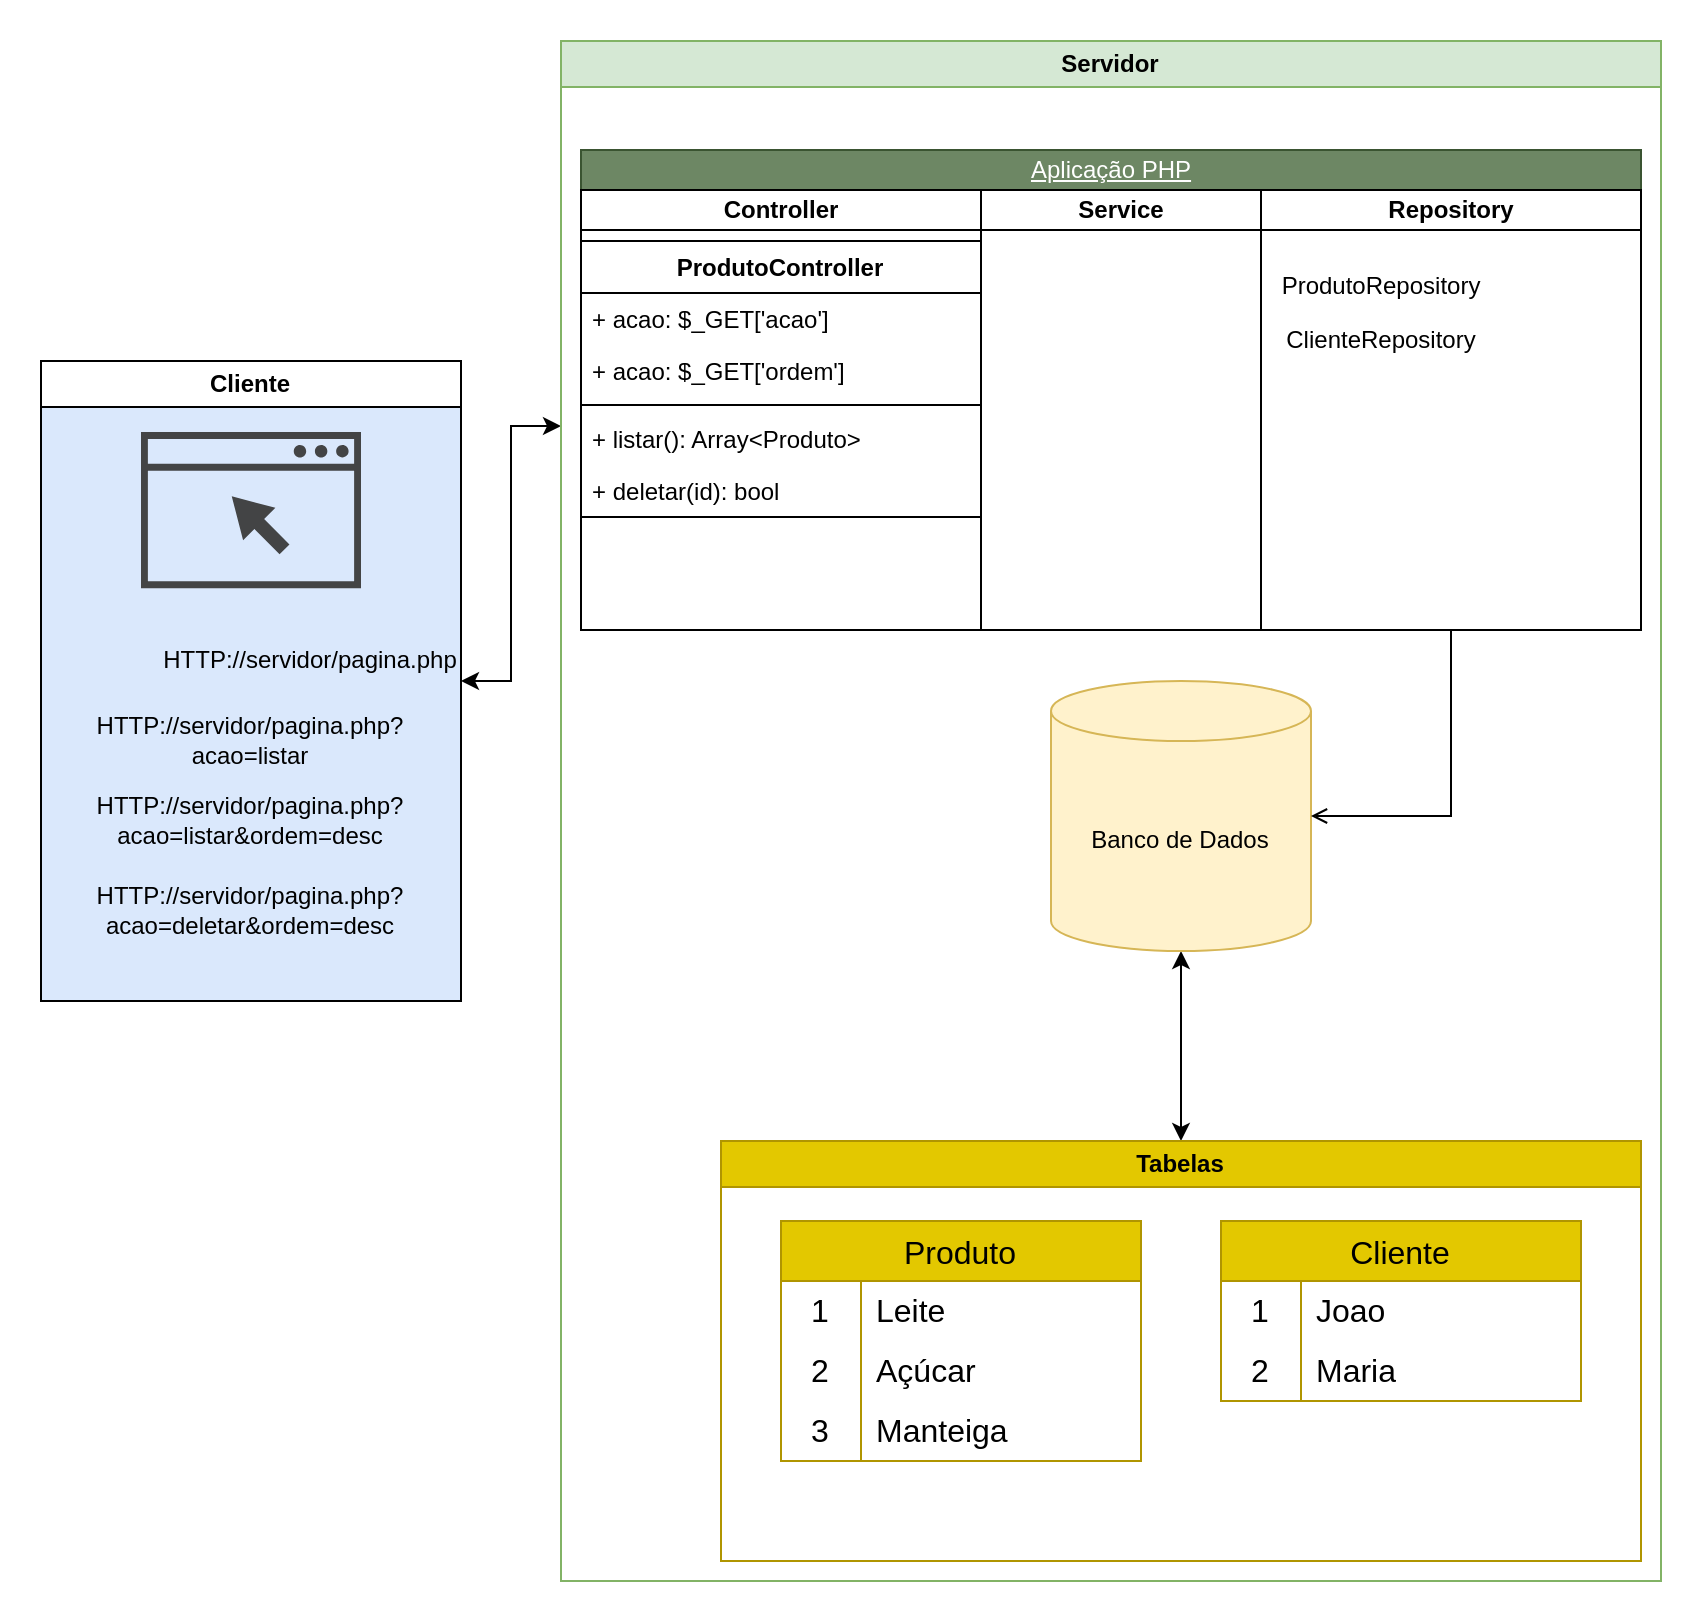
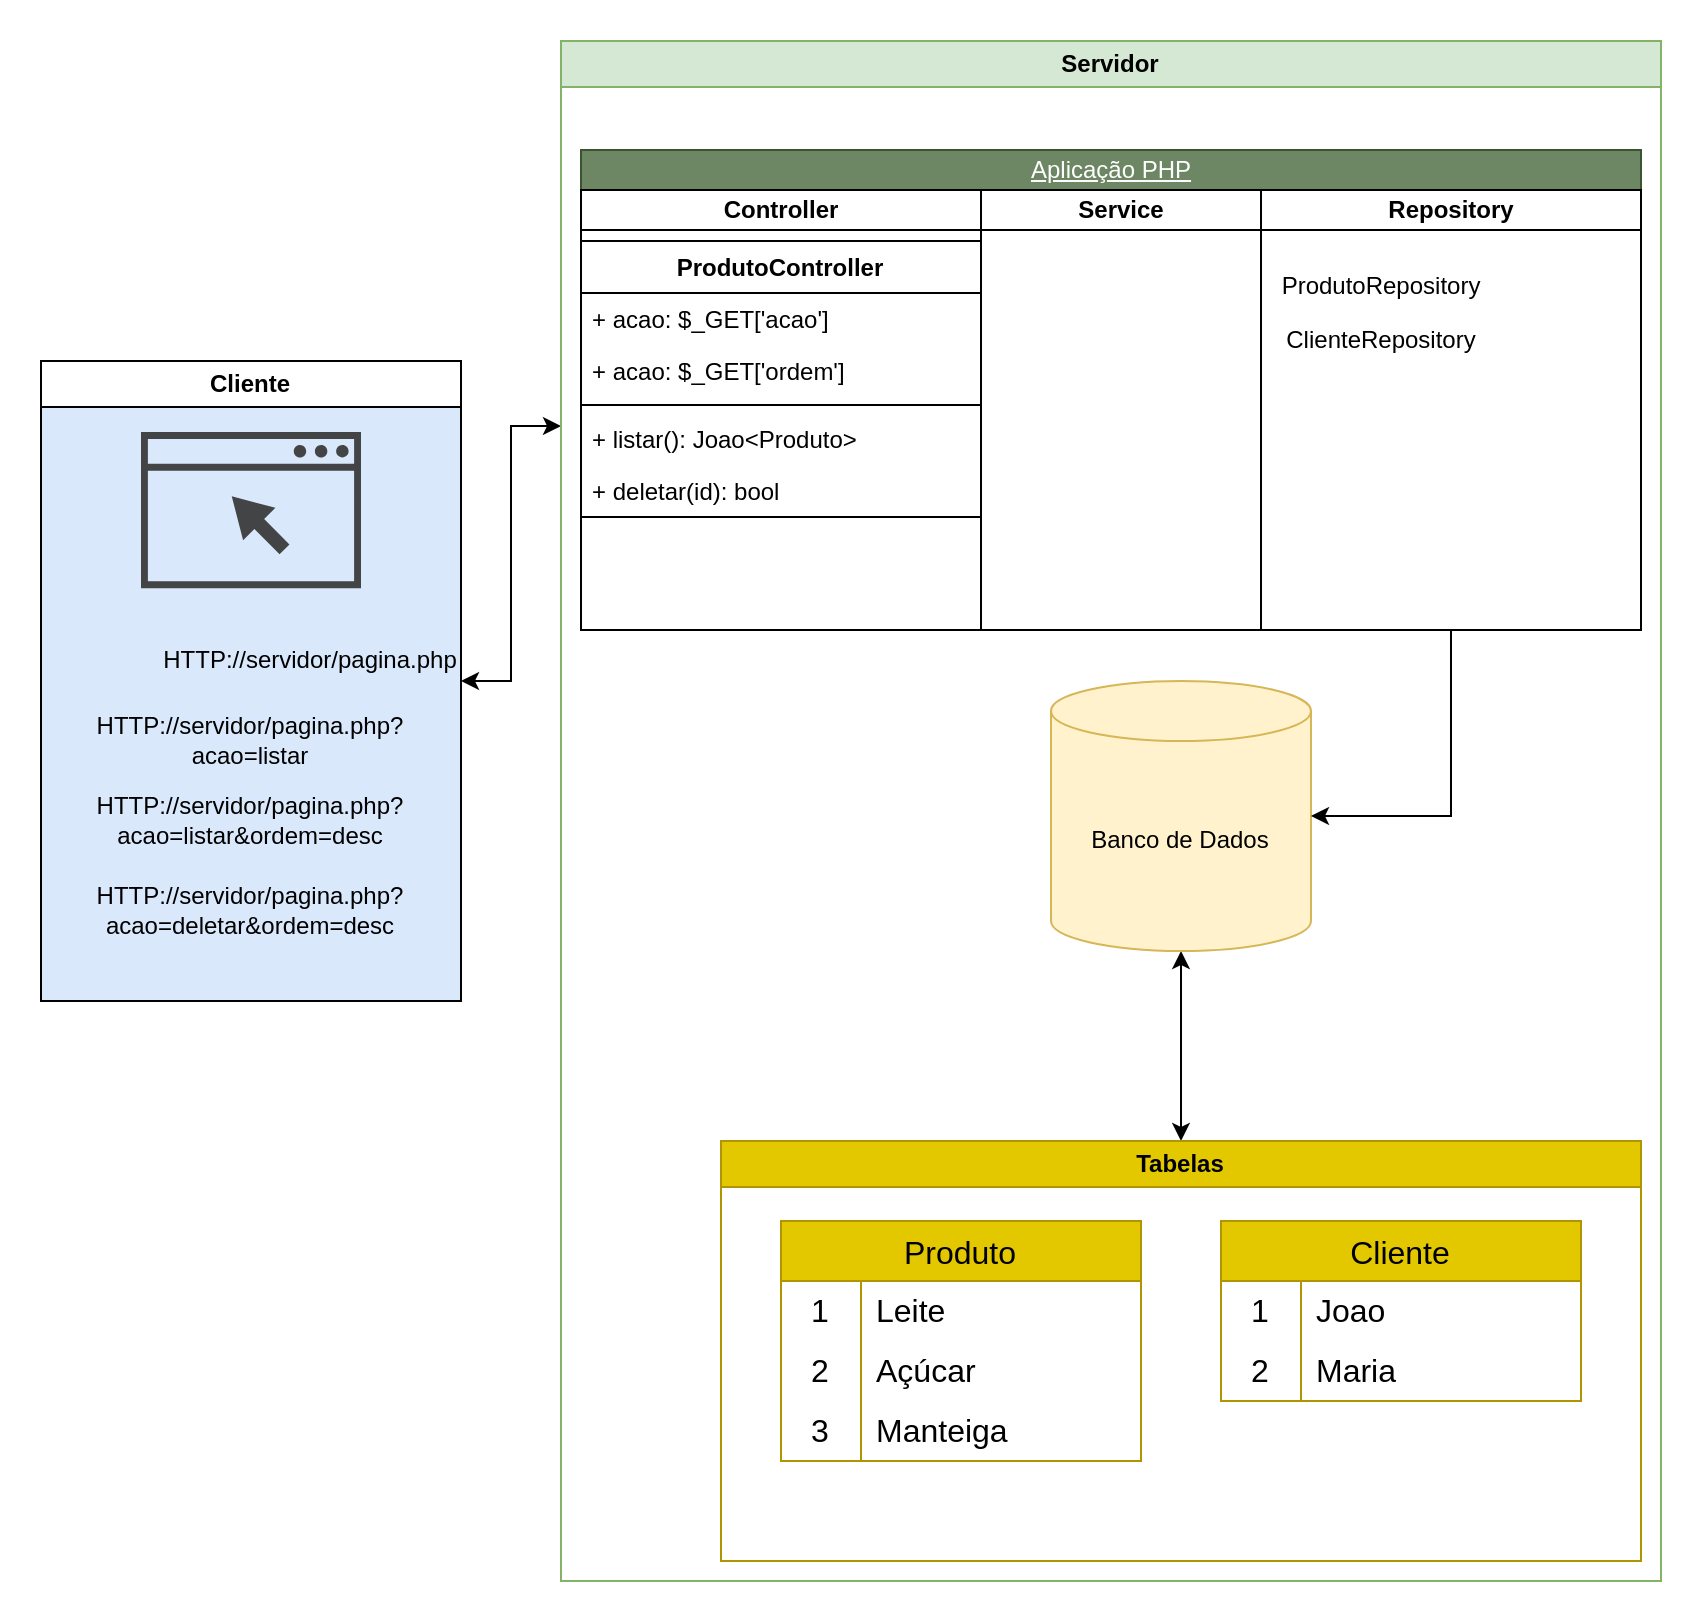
(752, 441) -> (745, 441)
(1323, 816) -> (1326, 816)
